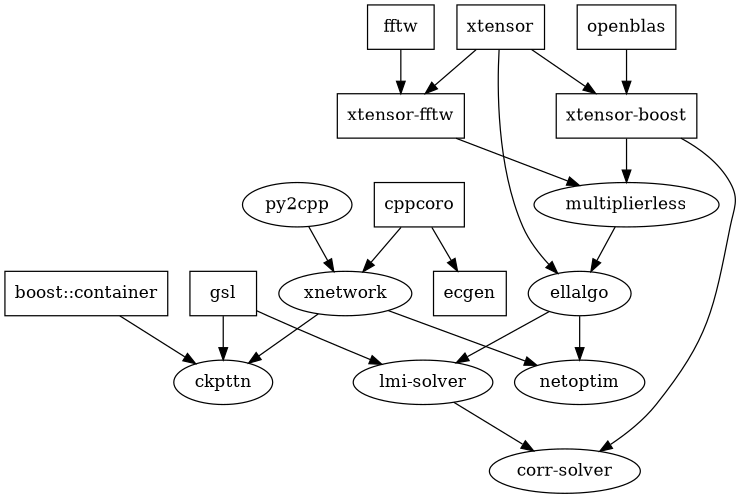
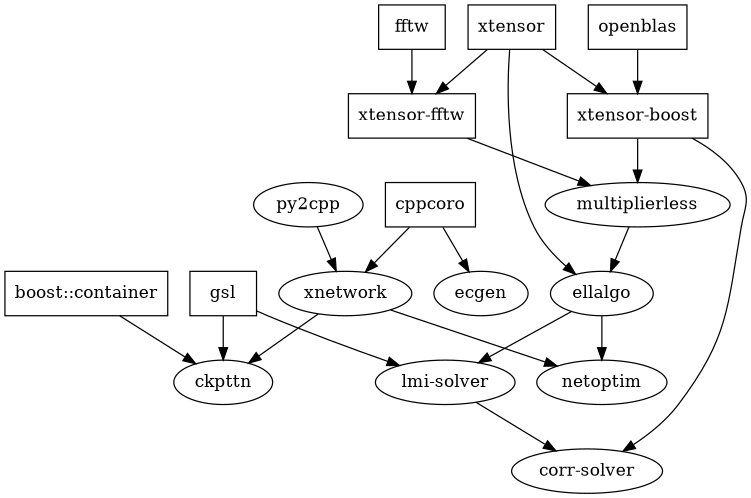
(470, 294) -> (481, 294)
